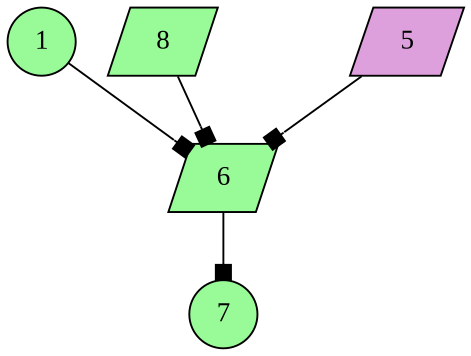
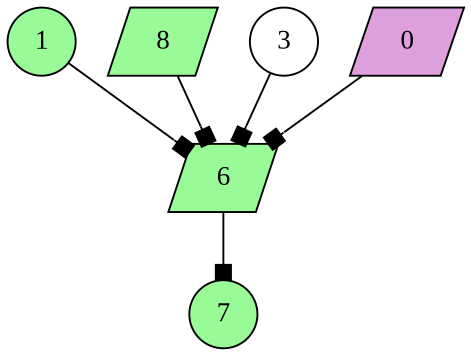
none -> (284, 42)
(407, 42) -> (407, 42)
